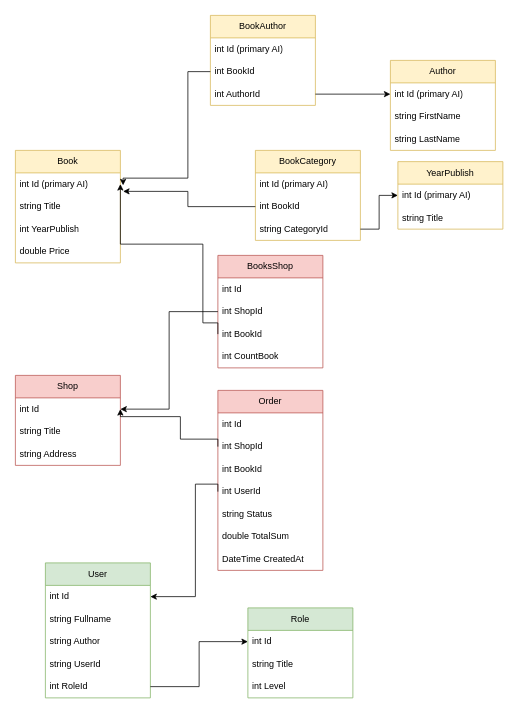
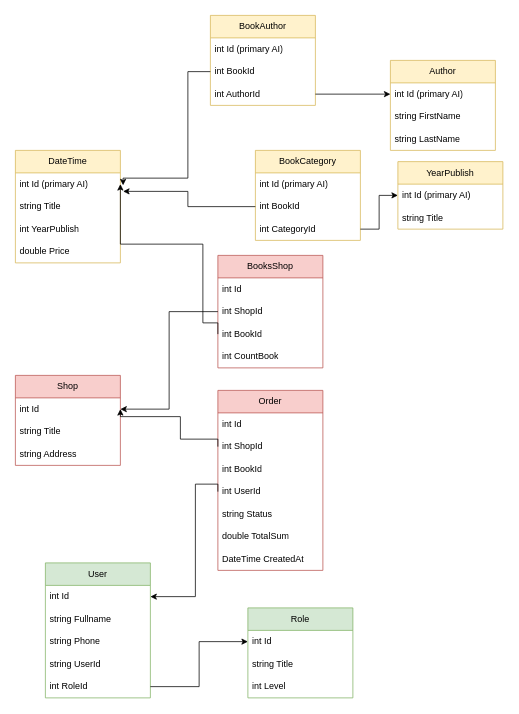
(68, 162) -> (68, 162)
(300, 229) -> (293, 229)
(80, 642) -> (78, 642)
